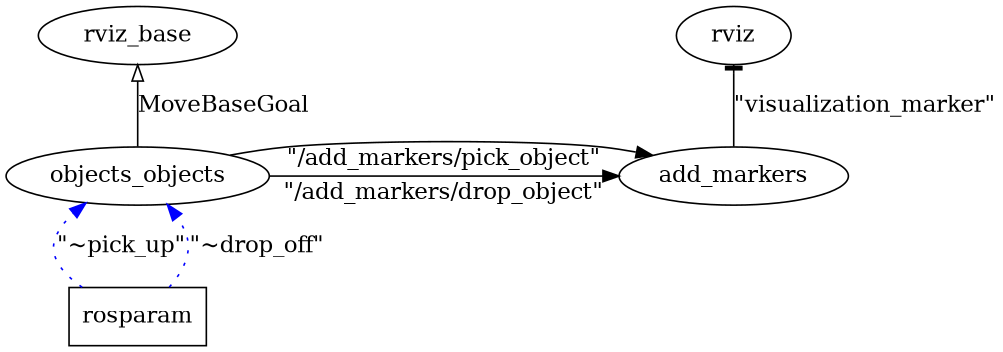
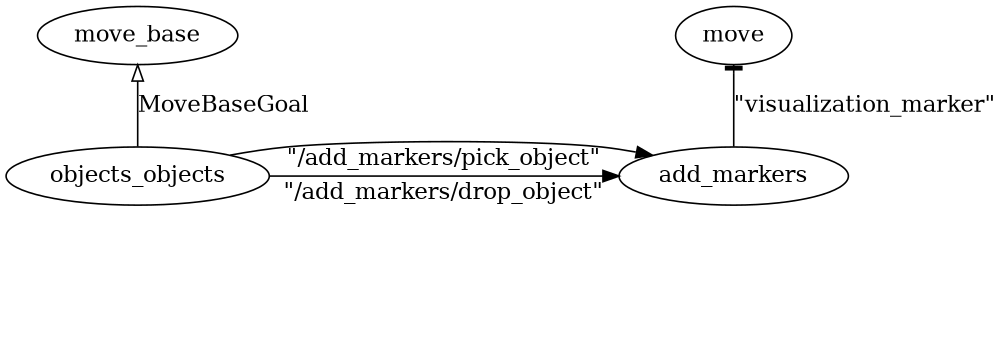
(138, 36) -> (138, 36)
(734, 36) -> (734, 36)
(138, 317) -> none
